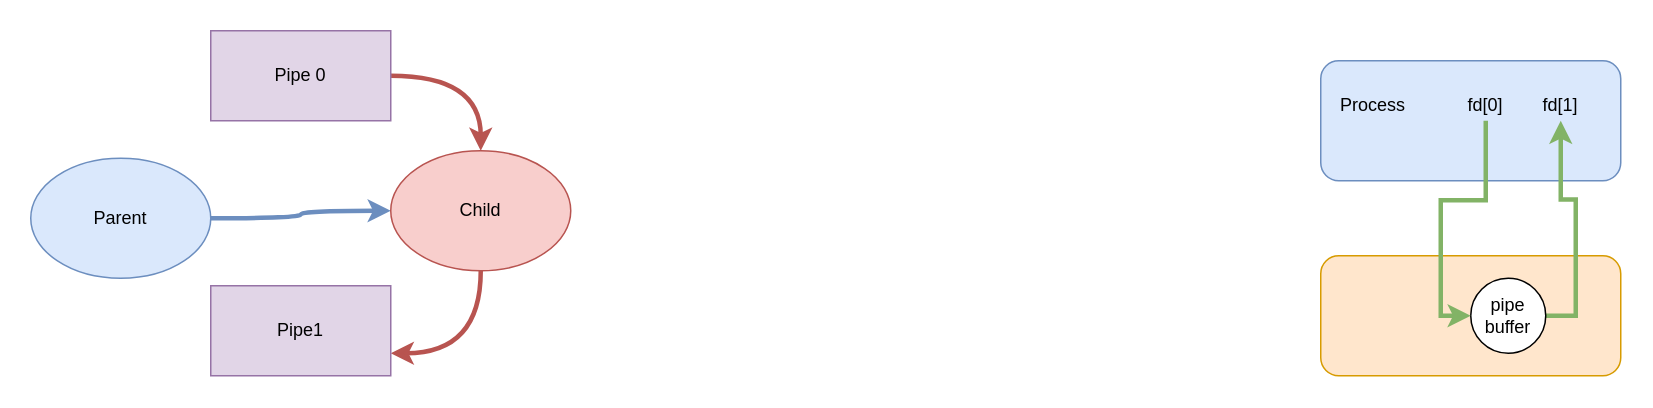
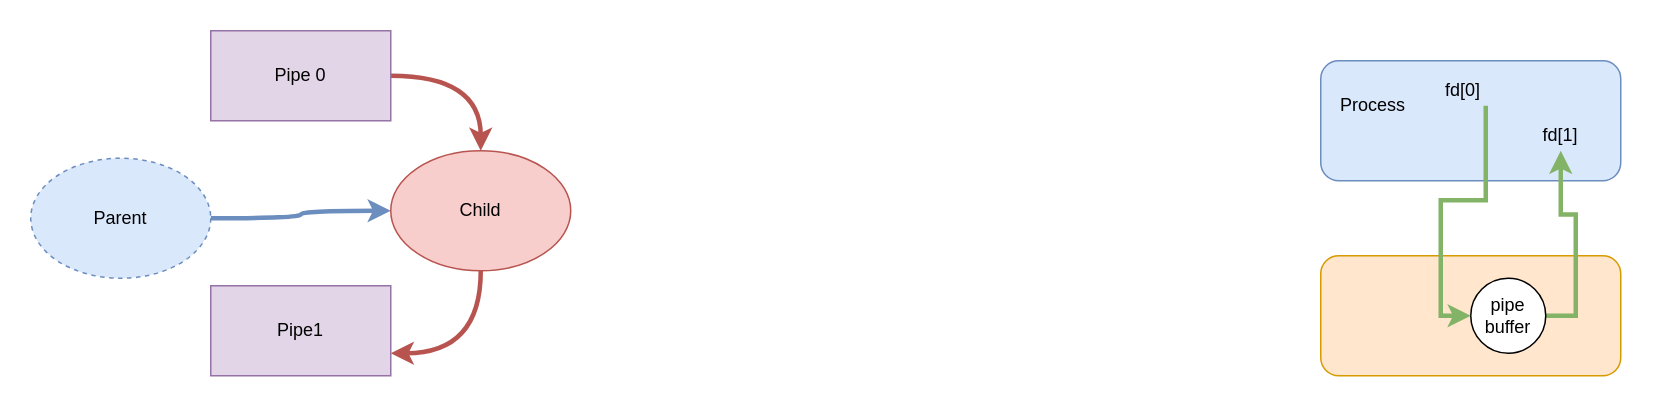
(1486, 106) -> (1463, 91)
(1561, 106) -> (1561, 136)
(121, 218) -> (121, 218)
